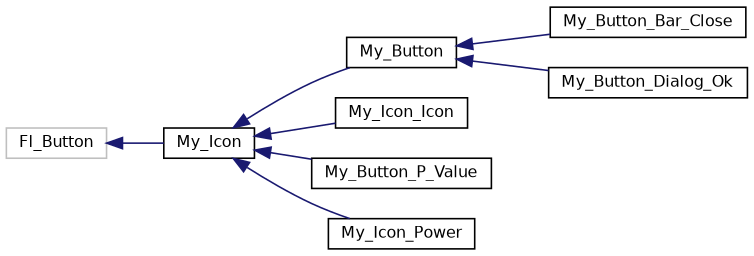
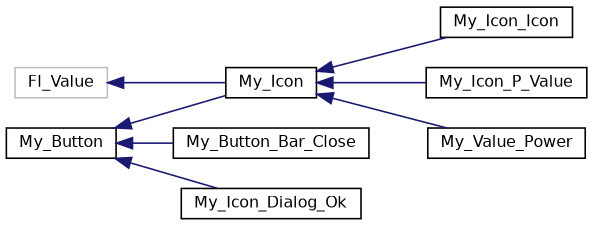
(648, 83) -> (271, 204)
(297, 90) -> (178, 109)
(56, 143) -> (61, 83)
(402, 173) -> (507, 83)
(402, 234) -> (507, 143)
